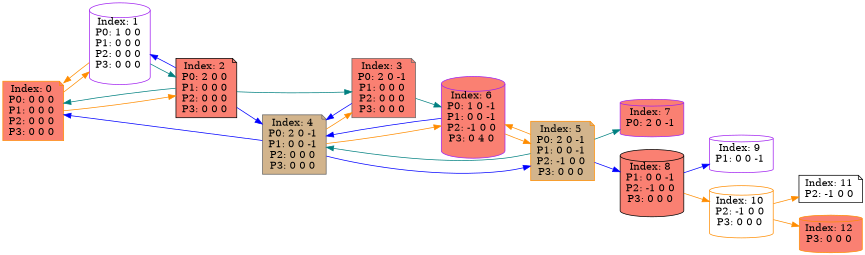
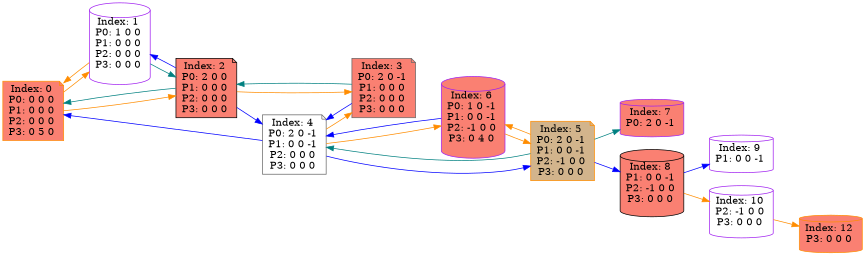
(291, 93) -> (291, 93)
(425, 102) -> (298, 83)
(33, 111) -> (33, 111)
(294, 145) -> (294, 145)
(831, 189) -> none
(741, 212) -> (741, 212)
